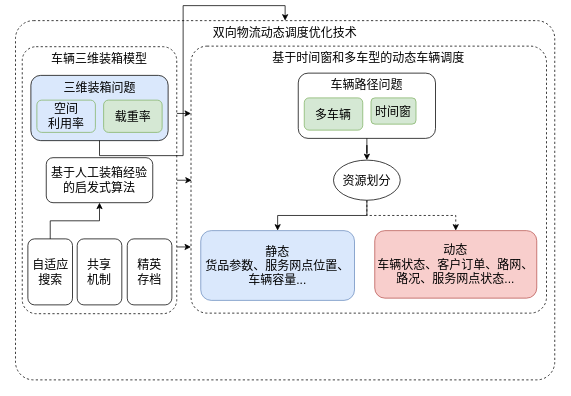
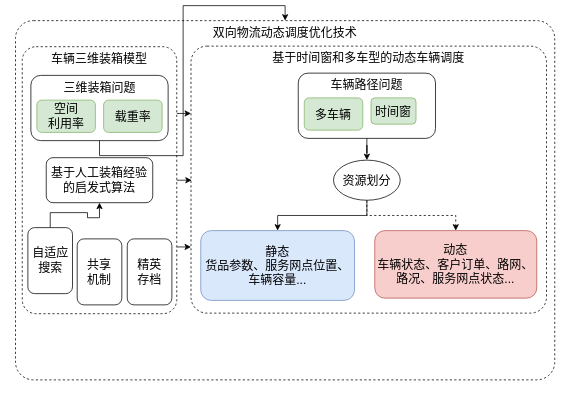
(99, 108) -> (99, 108)
(66, 116) -> (66, 116)
(50, 272) -> (50, 261)
